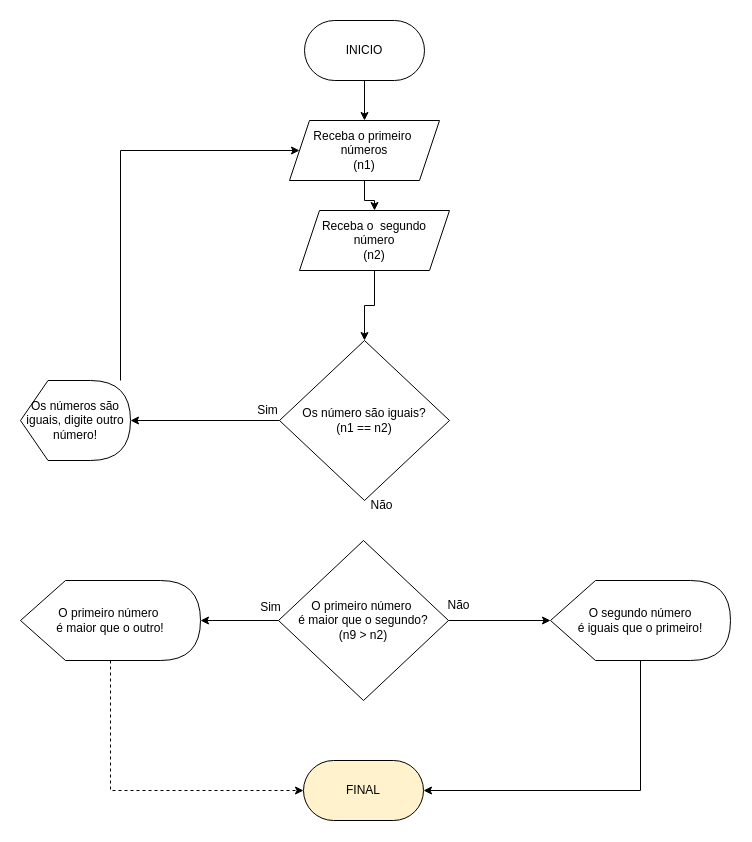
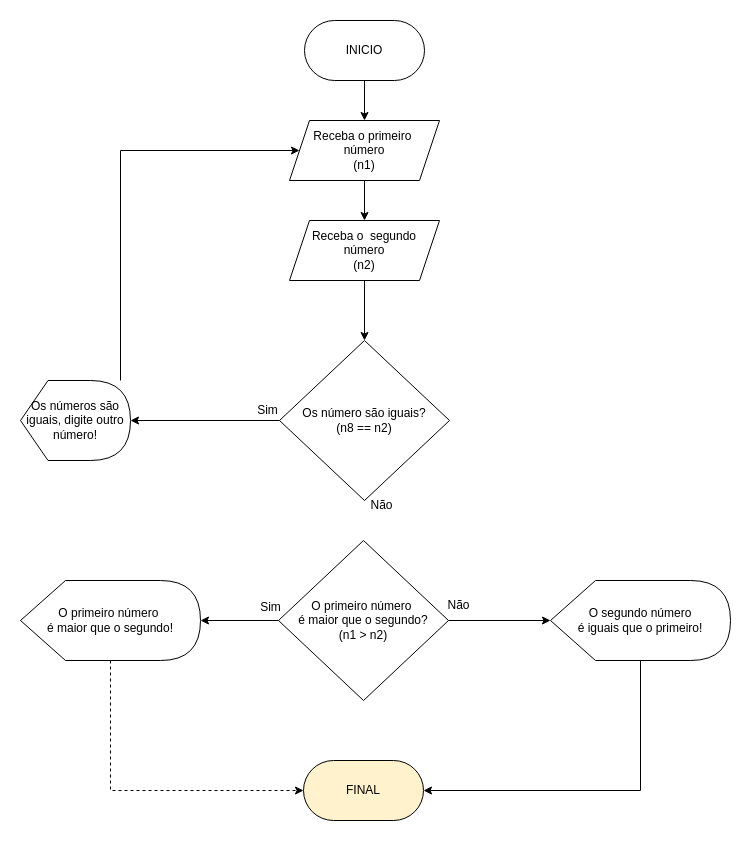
(365, 151) -> (365, 151)
(375, 241) -> (365, 251)
(365, 421) -> (365, 421)
(111, 621) -> (111, 621)
(364, 621) -> (364, 621)
